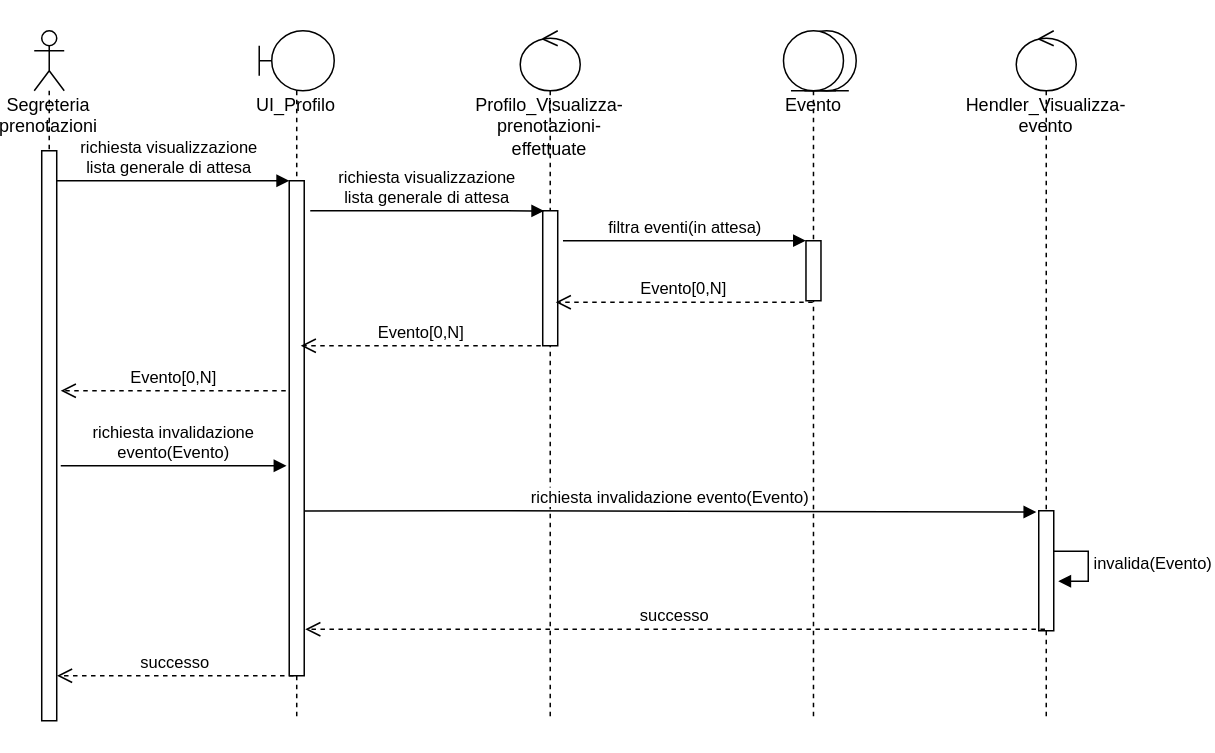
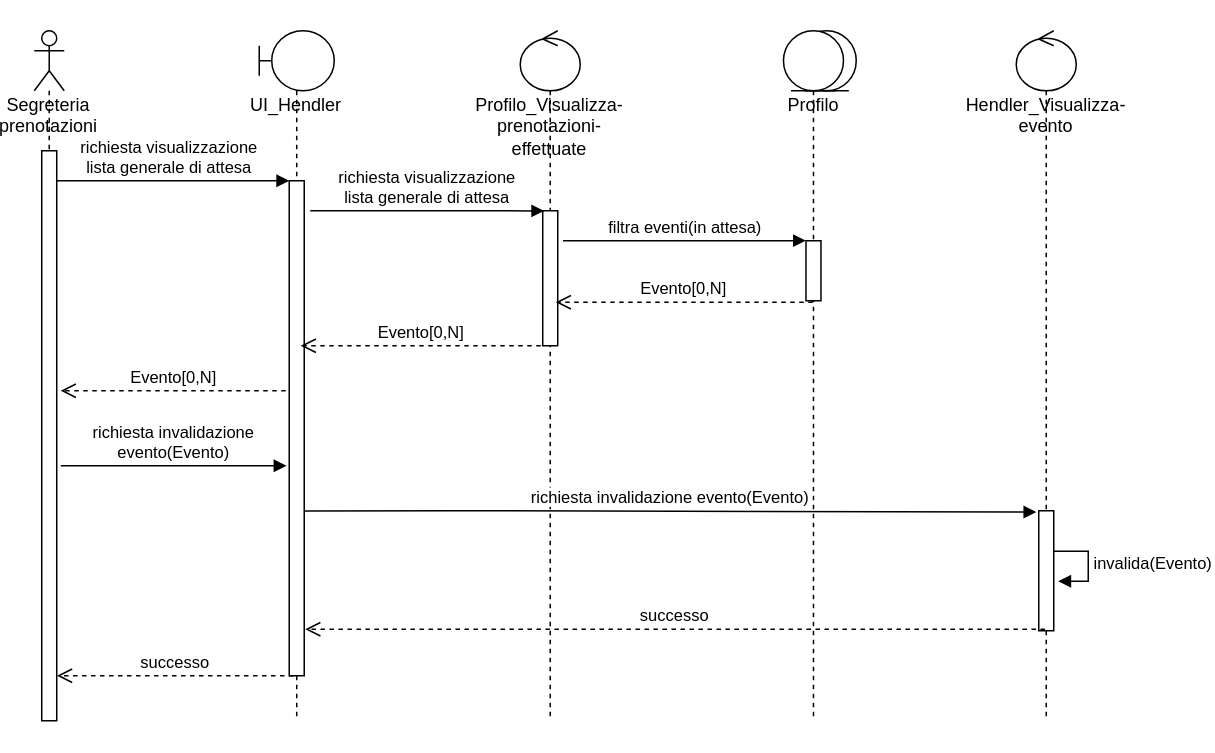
(296, 117) -> (296, 117)
(814, 117) -> (814, 117)
